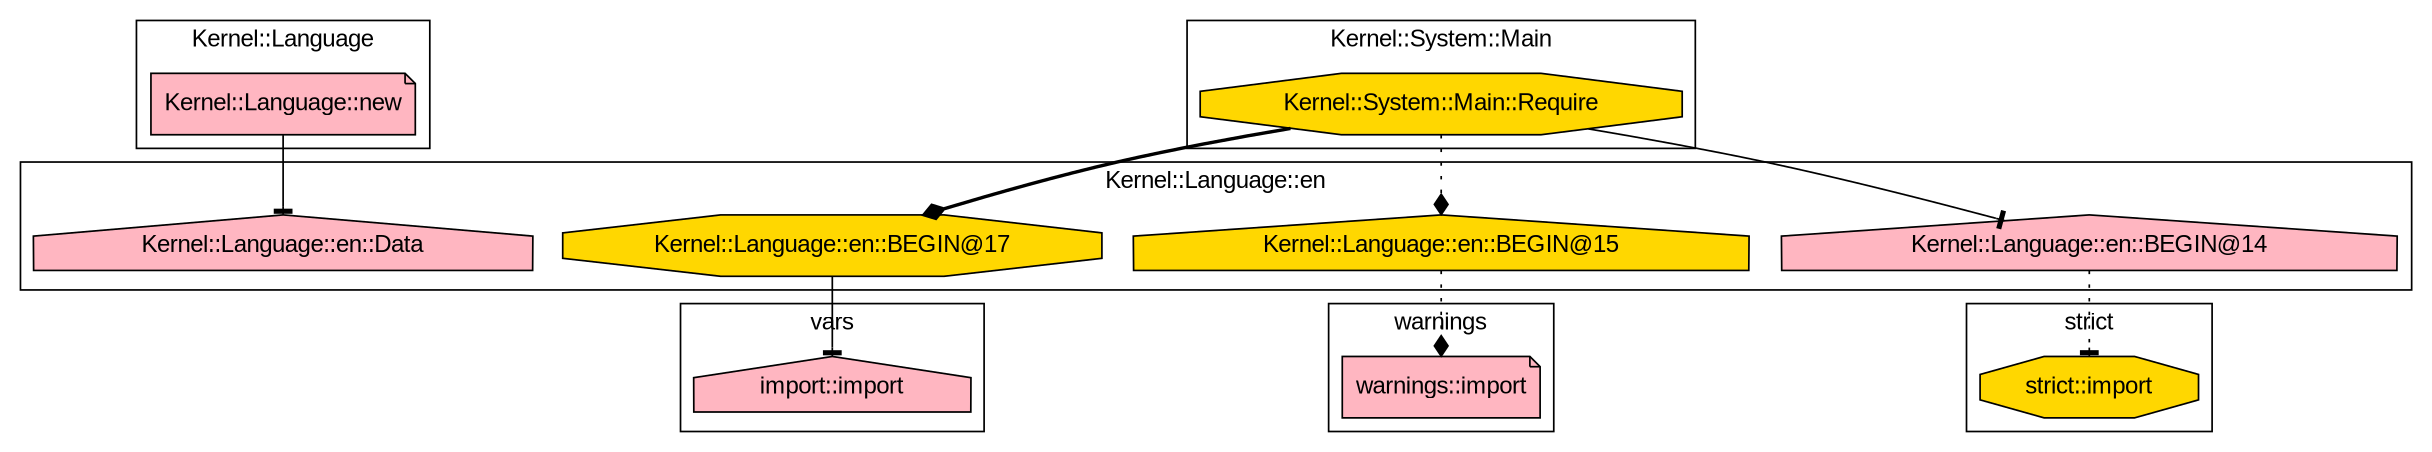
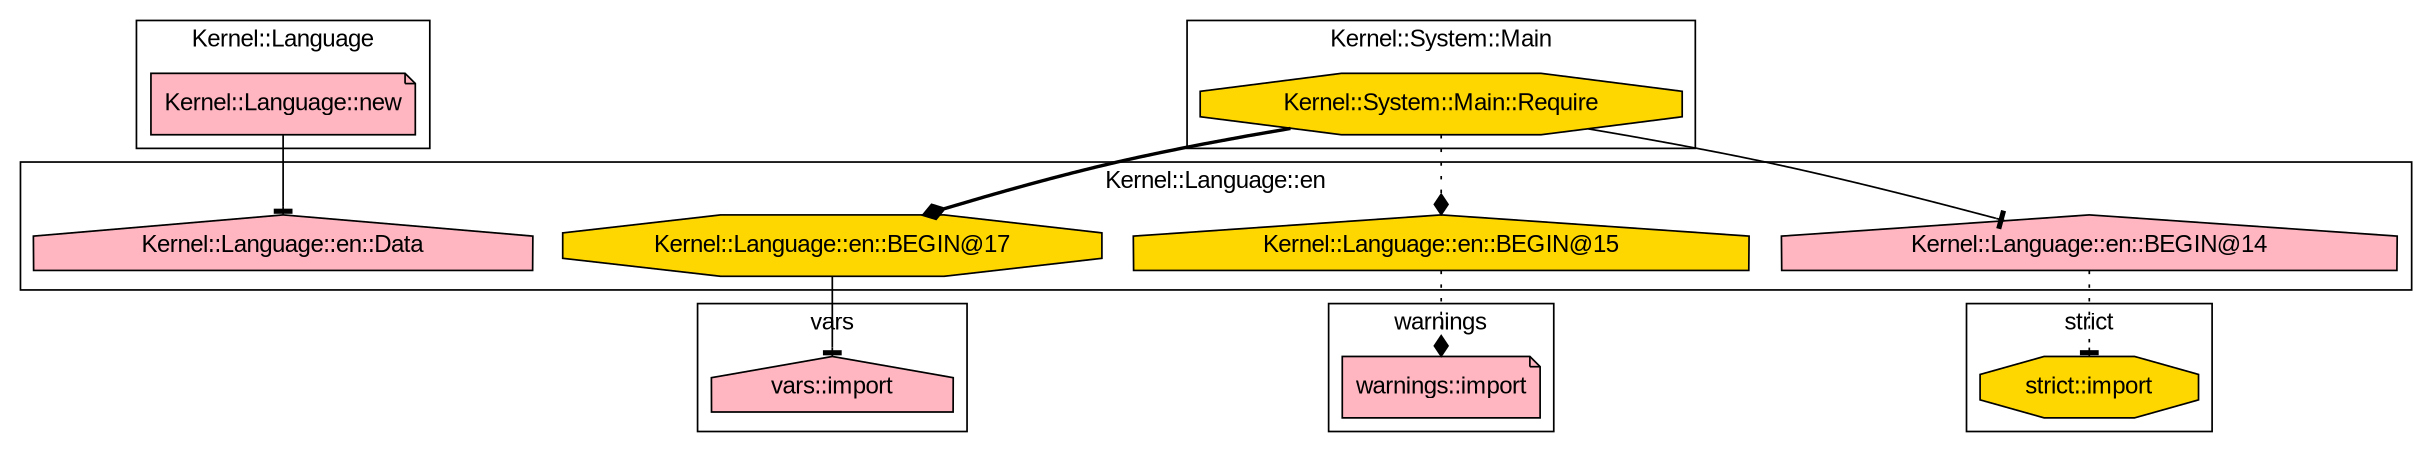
(832, 387) -> (832, 387)
